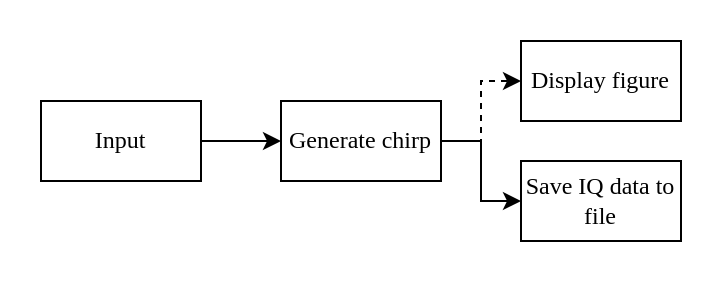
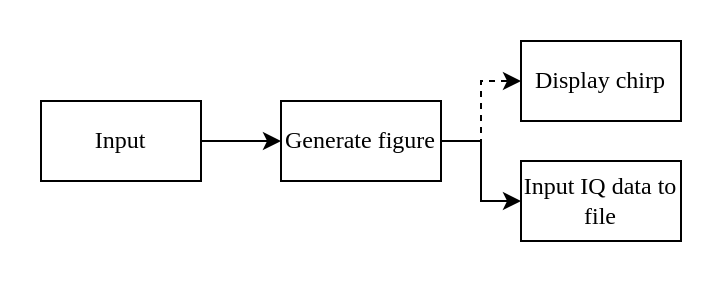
(601, 81) -> (601, 81)
(361, 141) -> (361, 141)
(601, 201) -> (601, 201)
